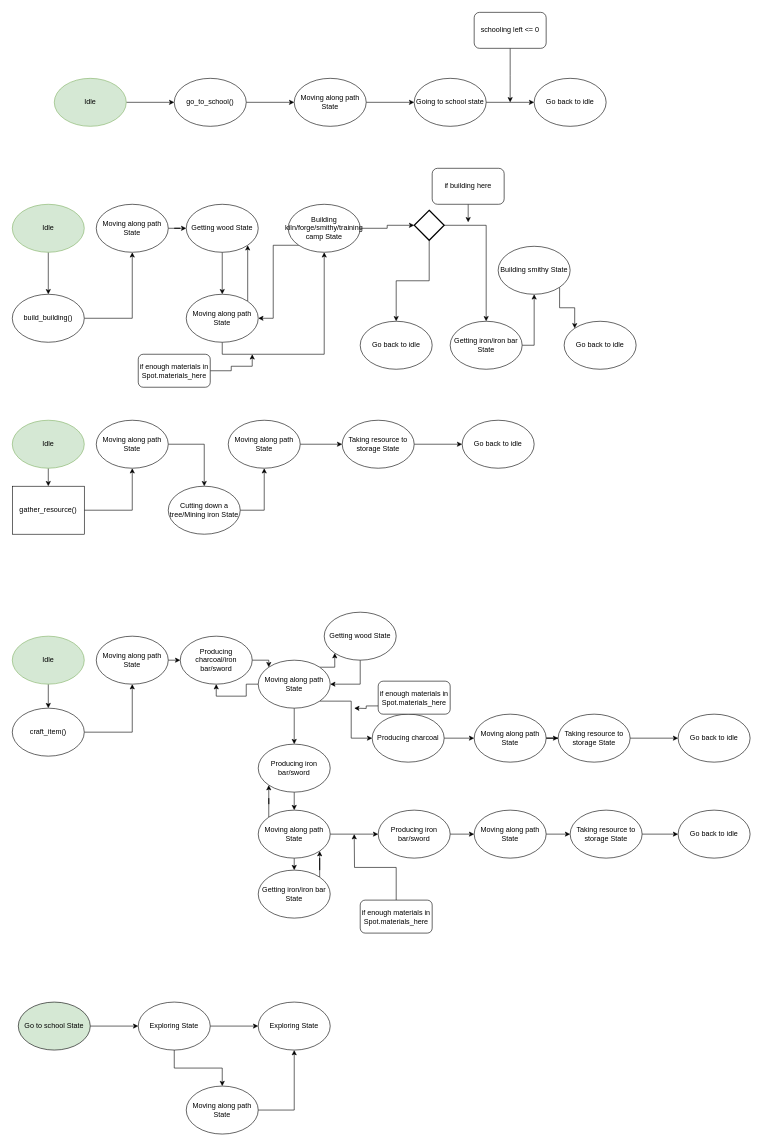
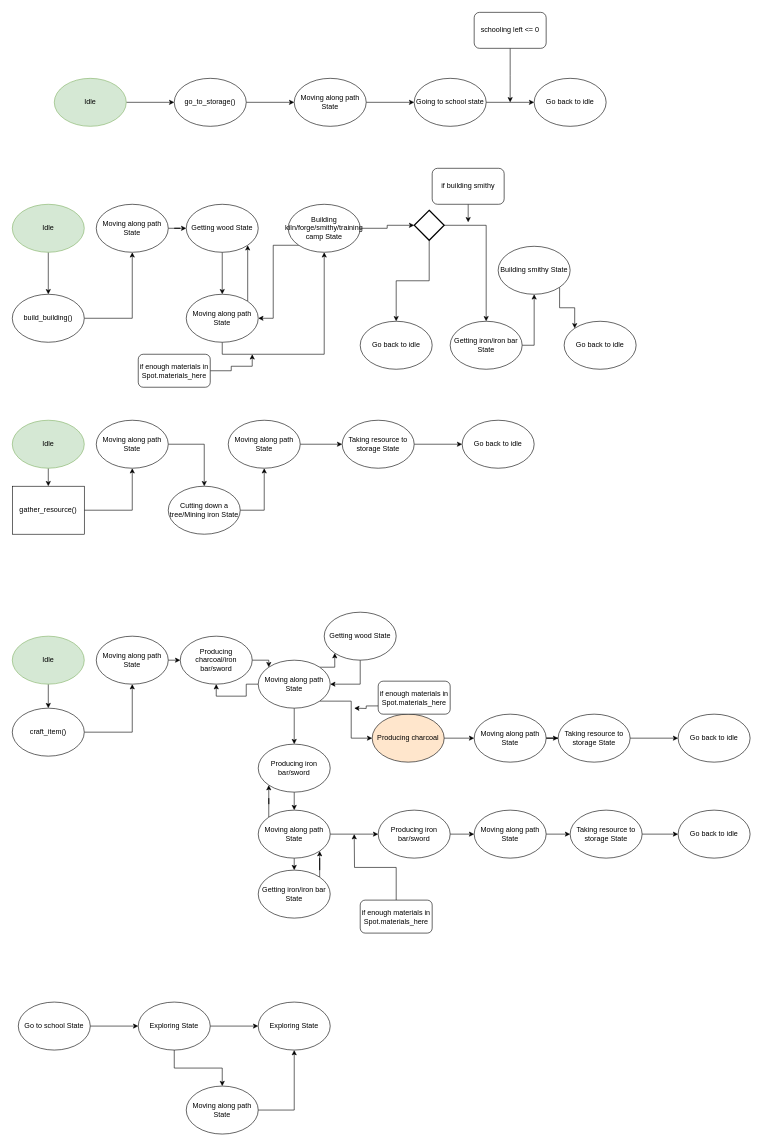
(210, 102) -> (210, 102)
(468, 186) -> (468, 186)
(408, 738) -> (408, 738)
(54, 1026) -> (54, 1026)
